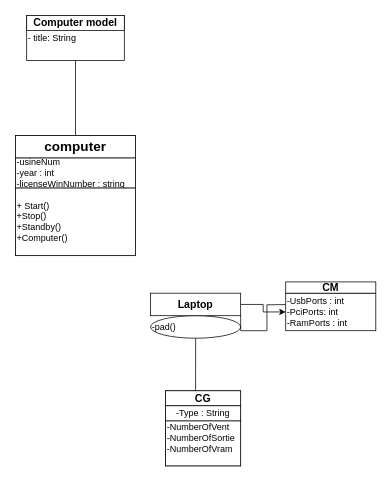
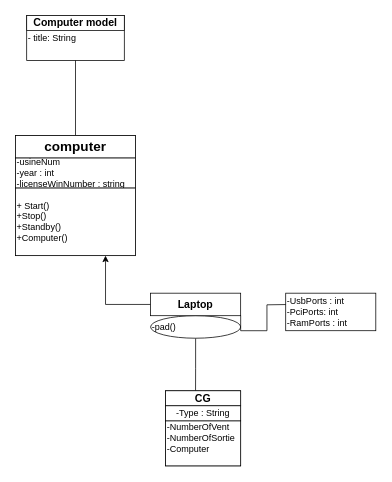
(330, 287) -> none
(256, 304) -> (106, 304)
(204, 443) -> (204, 443)
